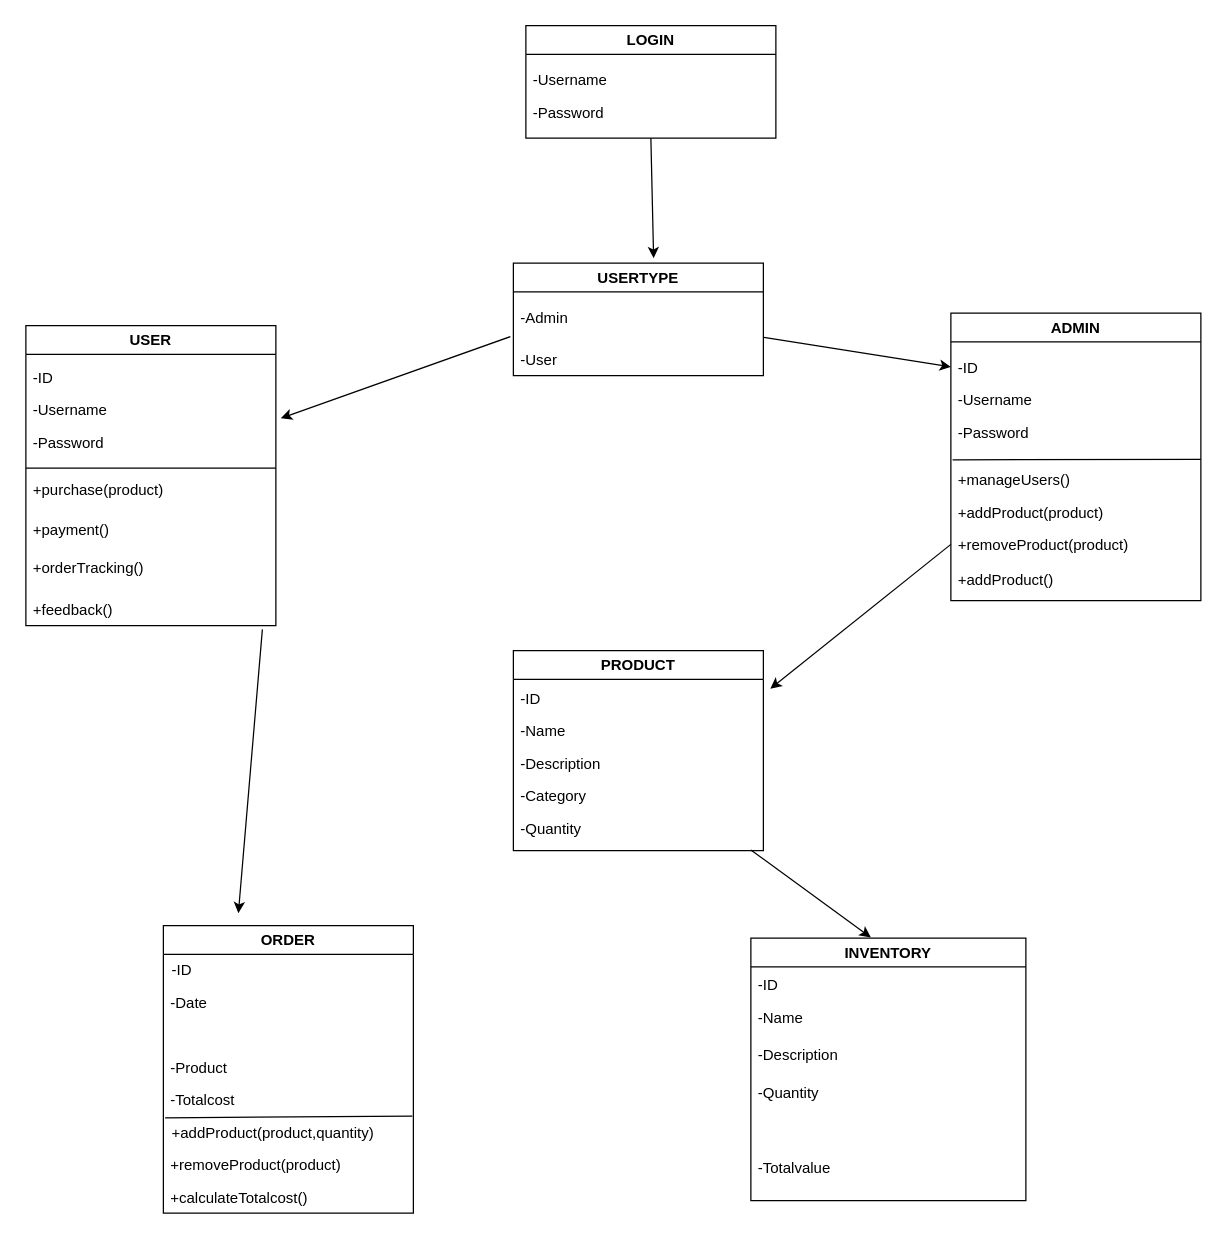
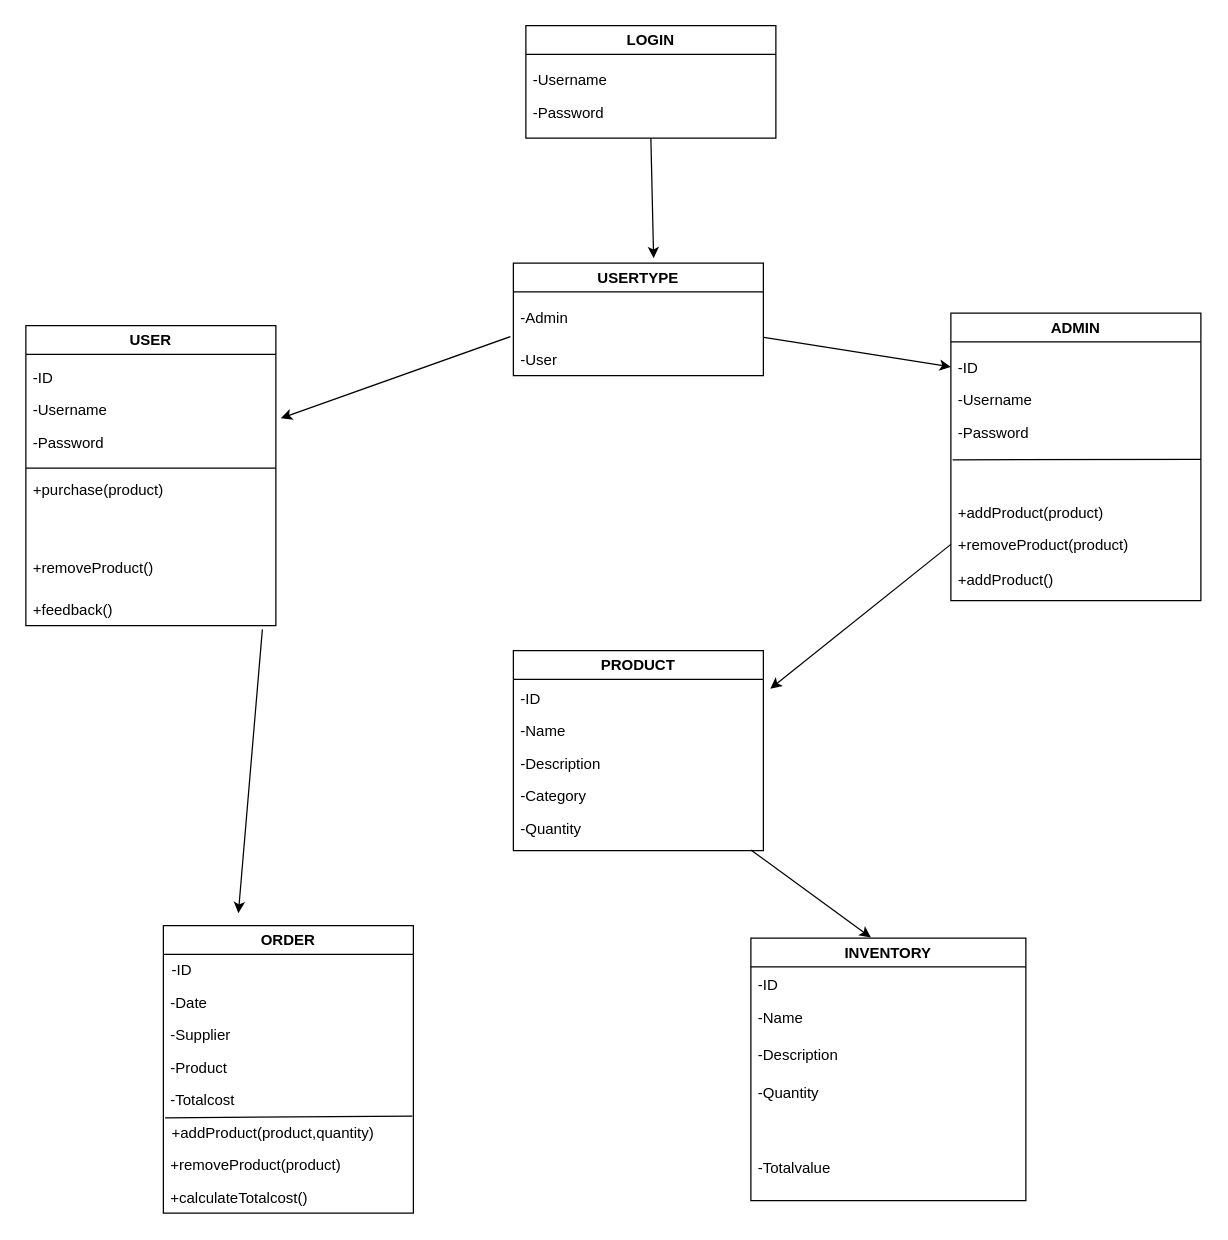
(1076, 479) -> none
(151, 529) -> none
(98, 568) -> (100, 568)
none -> (288, 1034)
